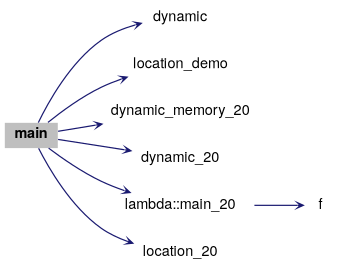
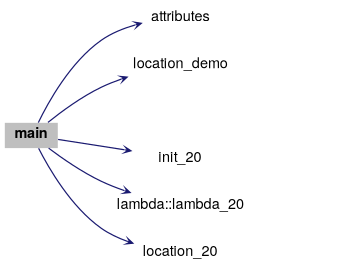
(181, 17) -> (181, 17)
(181, 111) -> none
(181, 158) -> (181, 158)
(181, 205) -> (181, 205)
(321, 205) -> none
